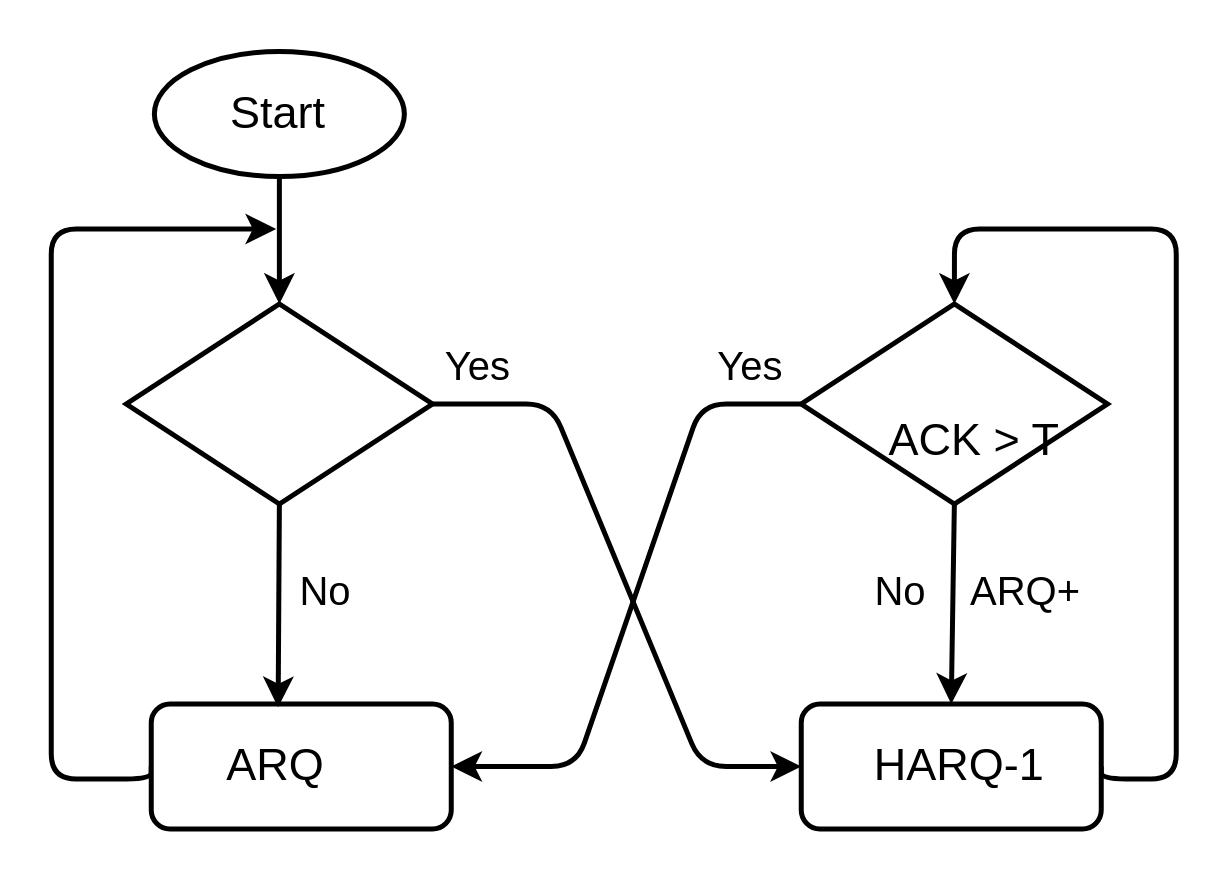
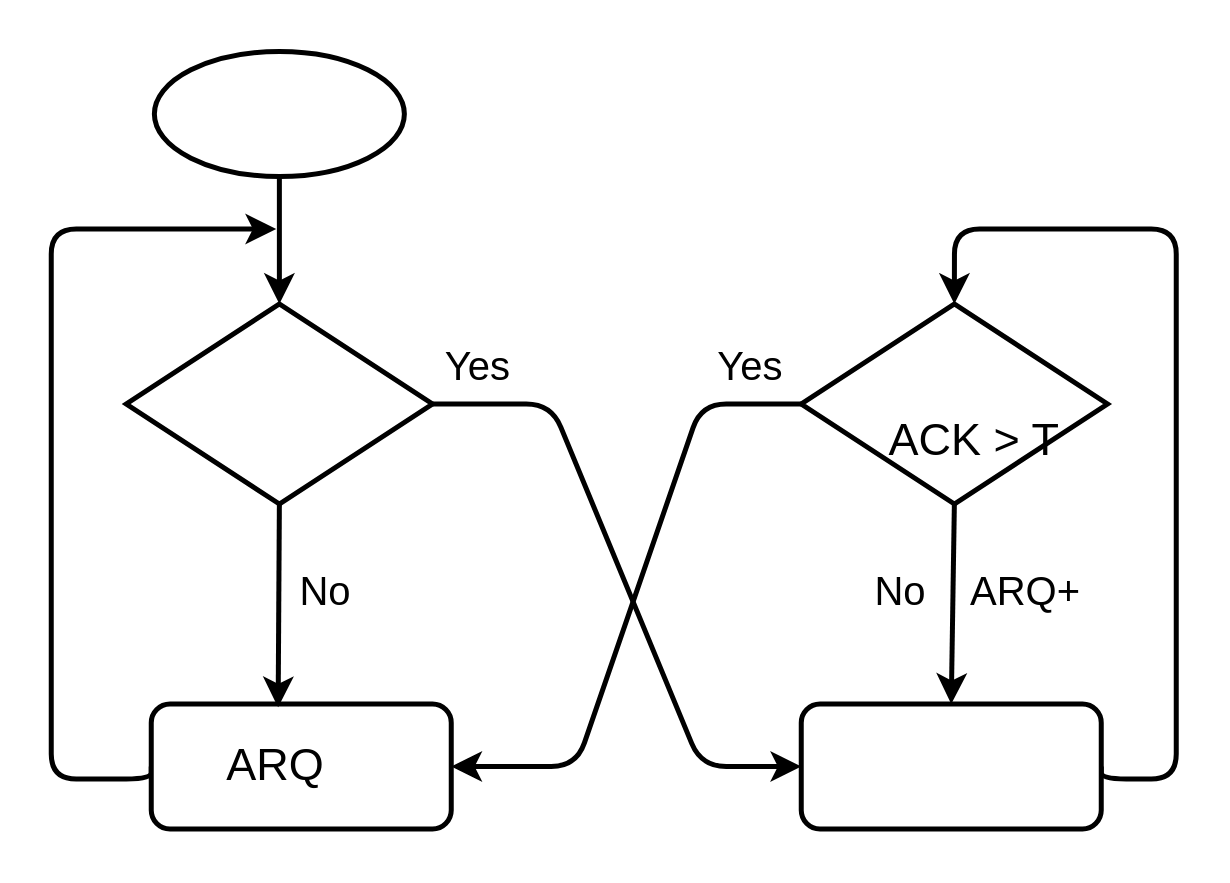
(279, 114) -> none
(960, 766) -> none
